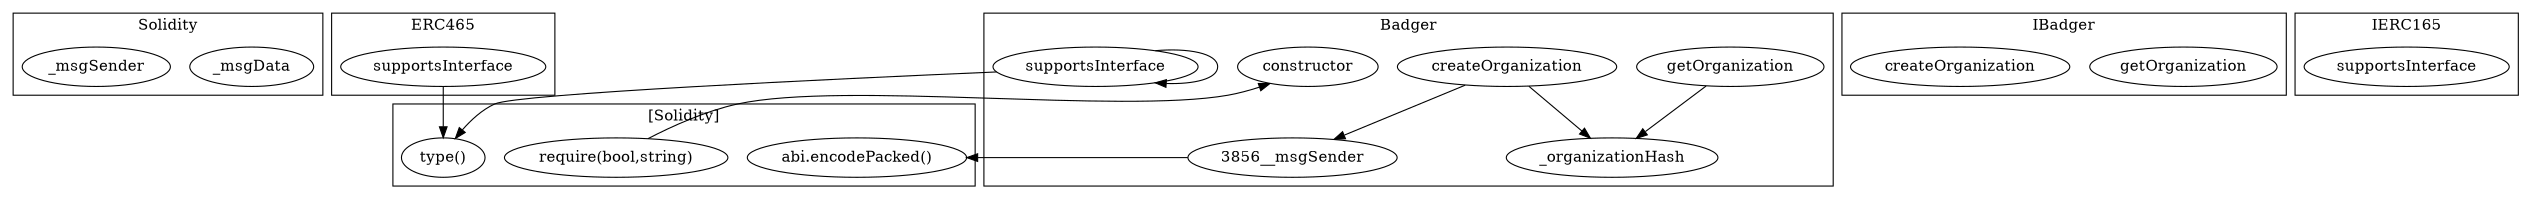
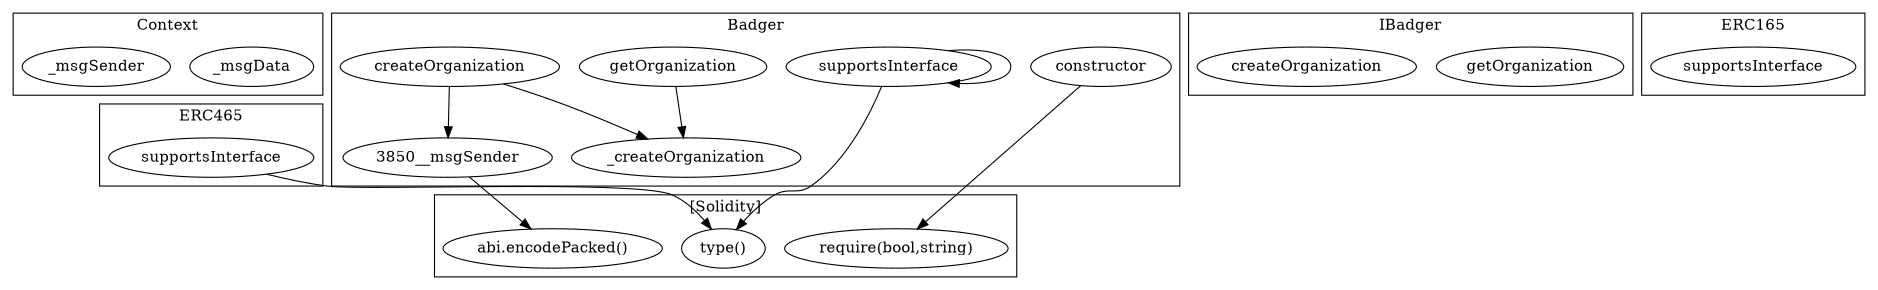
(168, 26) -> (168, 26)
(2407, 26) -> (1753, 26)
(951, 97) -> (1003, 154)
(1293, 158) -> (448, 158)
(1612, 158) -> (686, 158)
